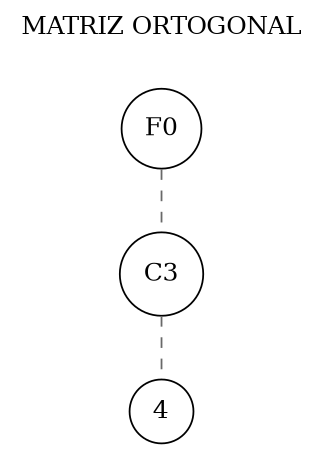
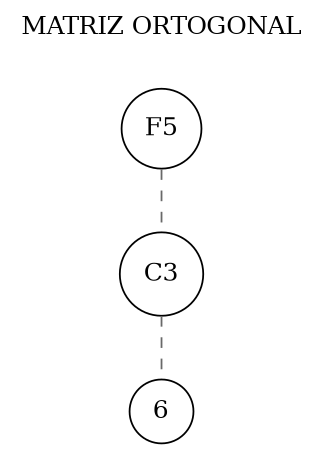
(162, 129) -> (162, 129)
(162, 411) -> (162, 411)
